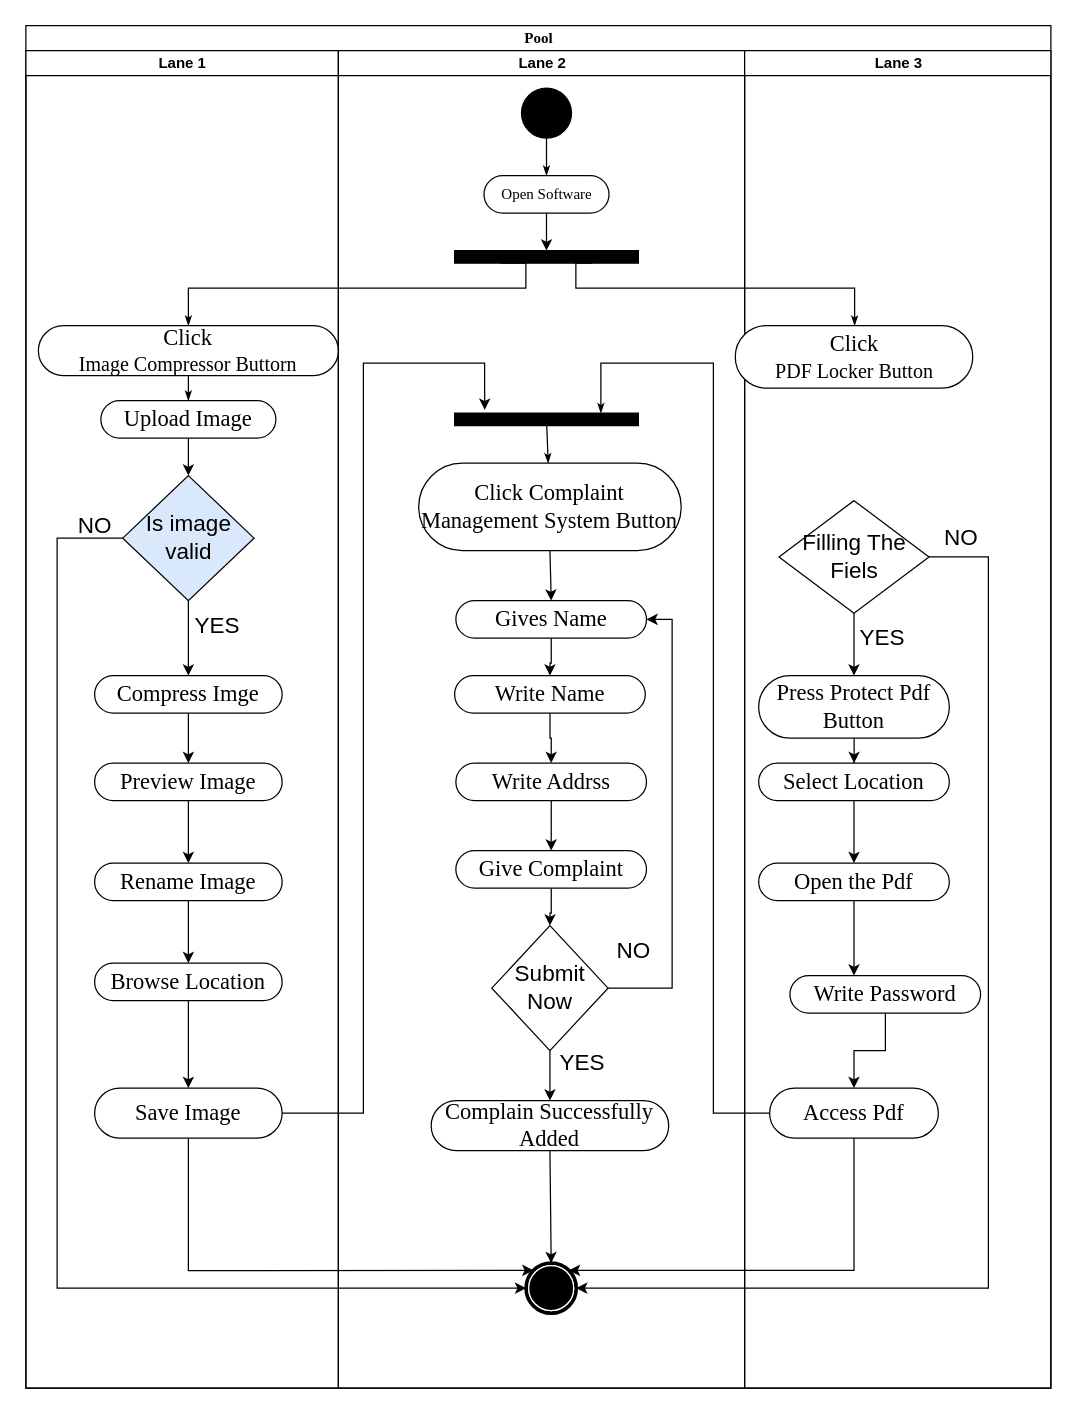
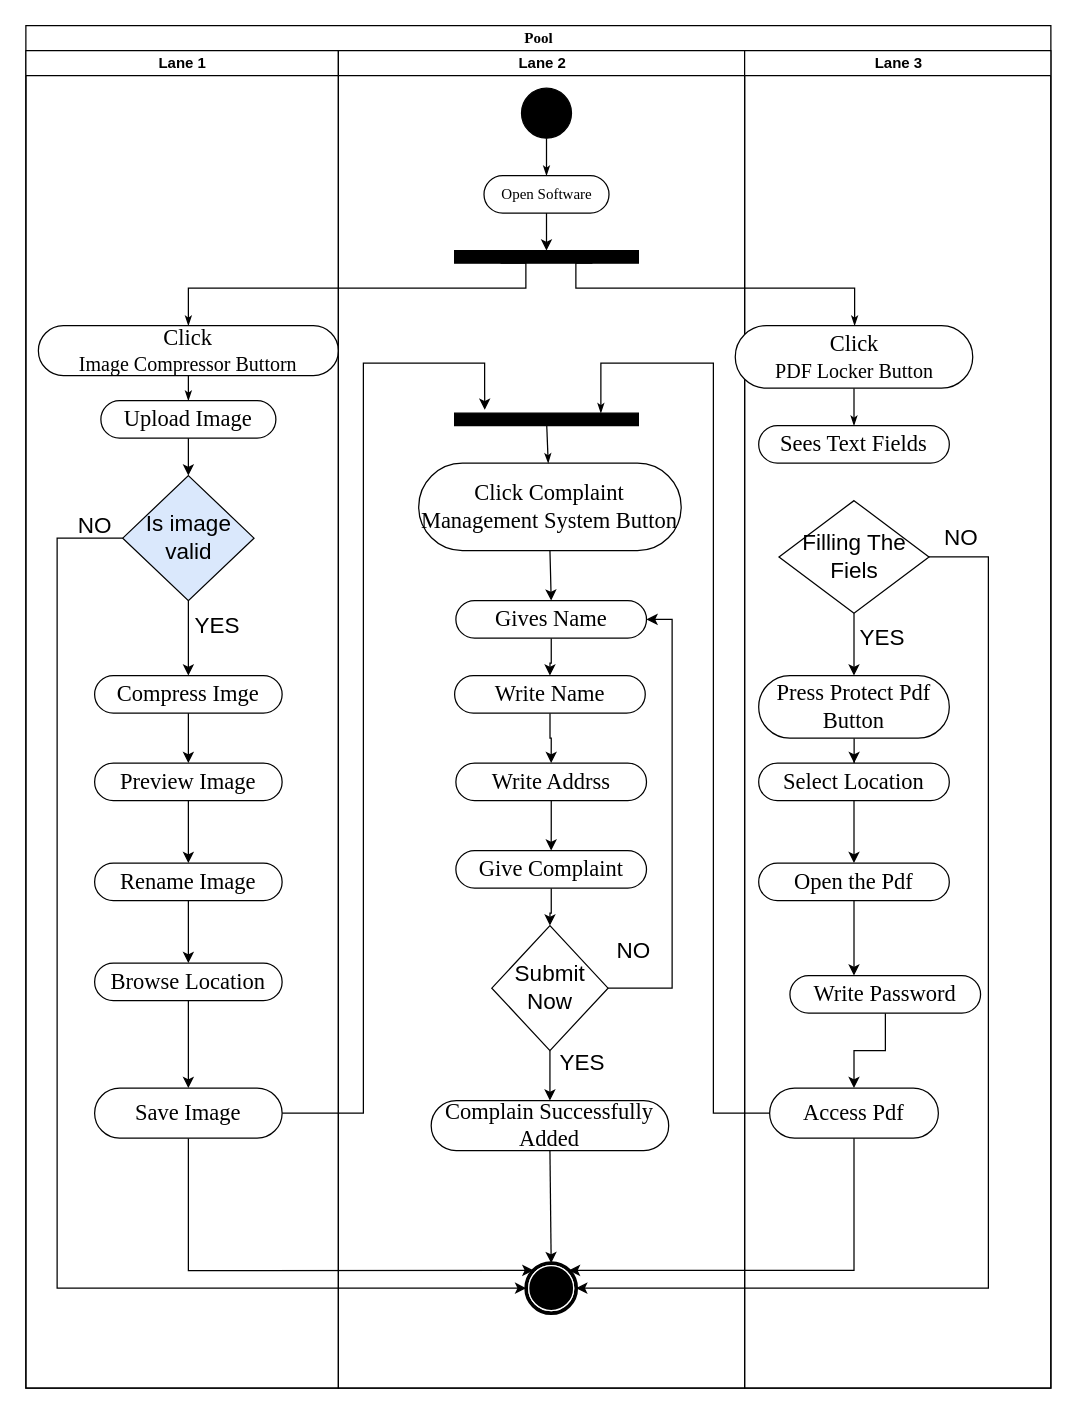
none -> (854, 403)
none -> (854, 444)
